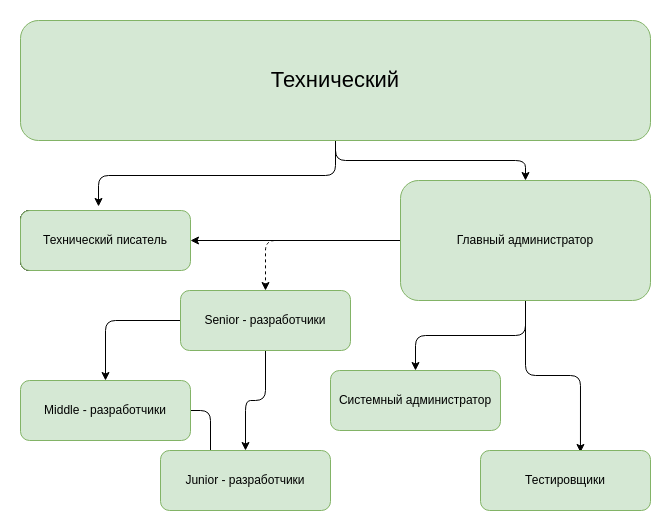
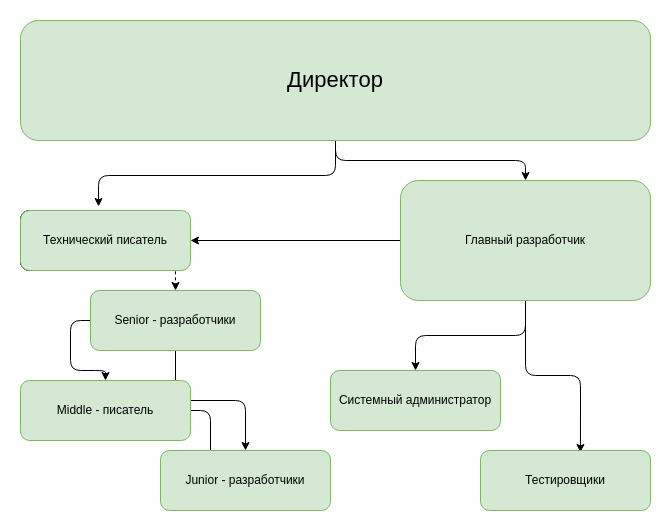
(336, 81) -> (336, 81)
(526, 241) -> (526, 241)
(266, 321) -> (176, 321)
(106, 411) -> (106, 411)
